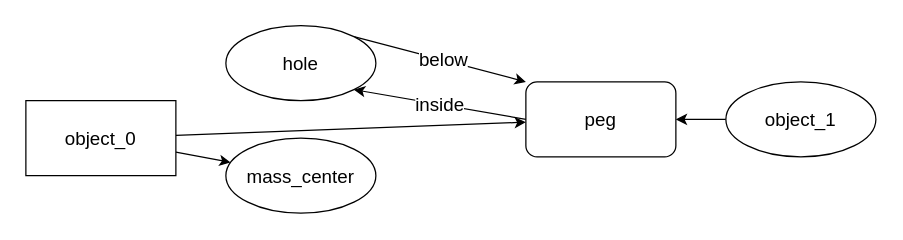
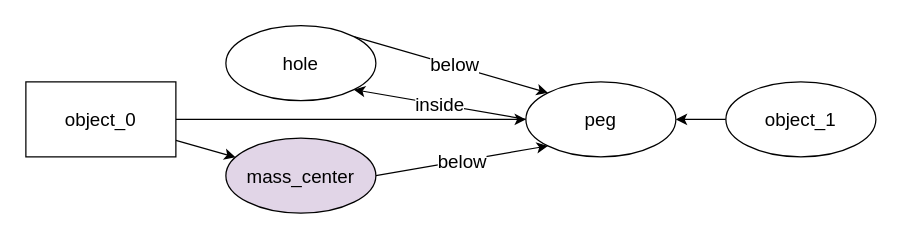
(601, 119) -> (601, 119)
(101, 138) -> (101, 119)
none -> (458, 161)
(301, 176) -> (301, 176)
